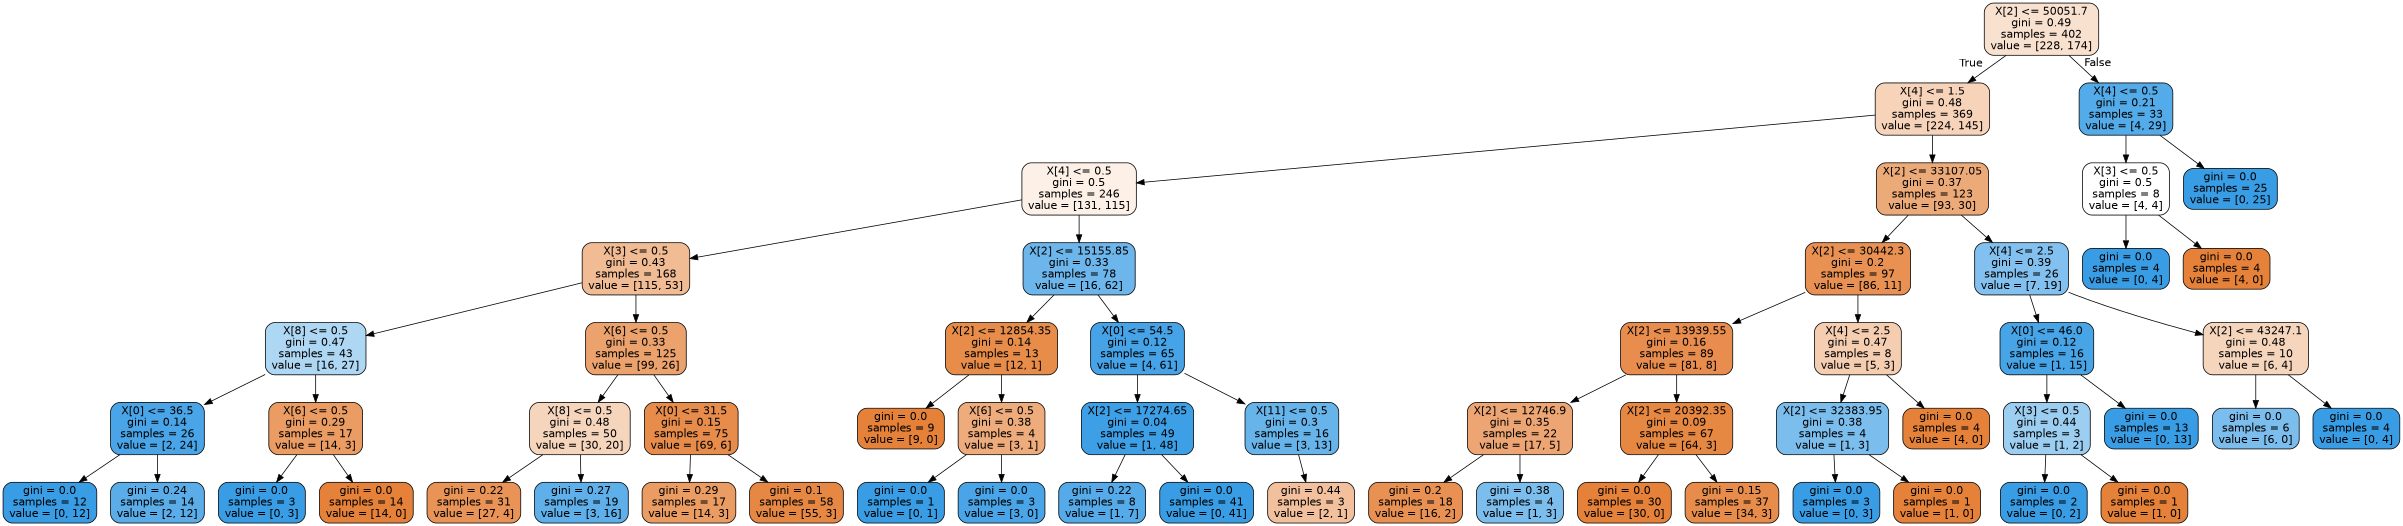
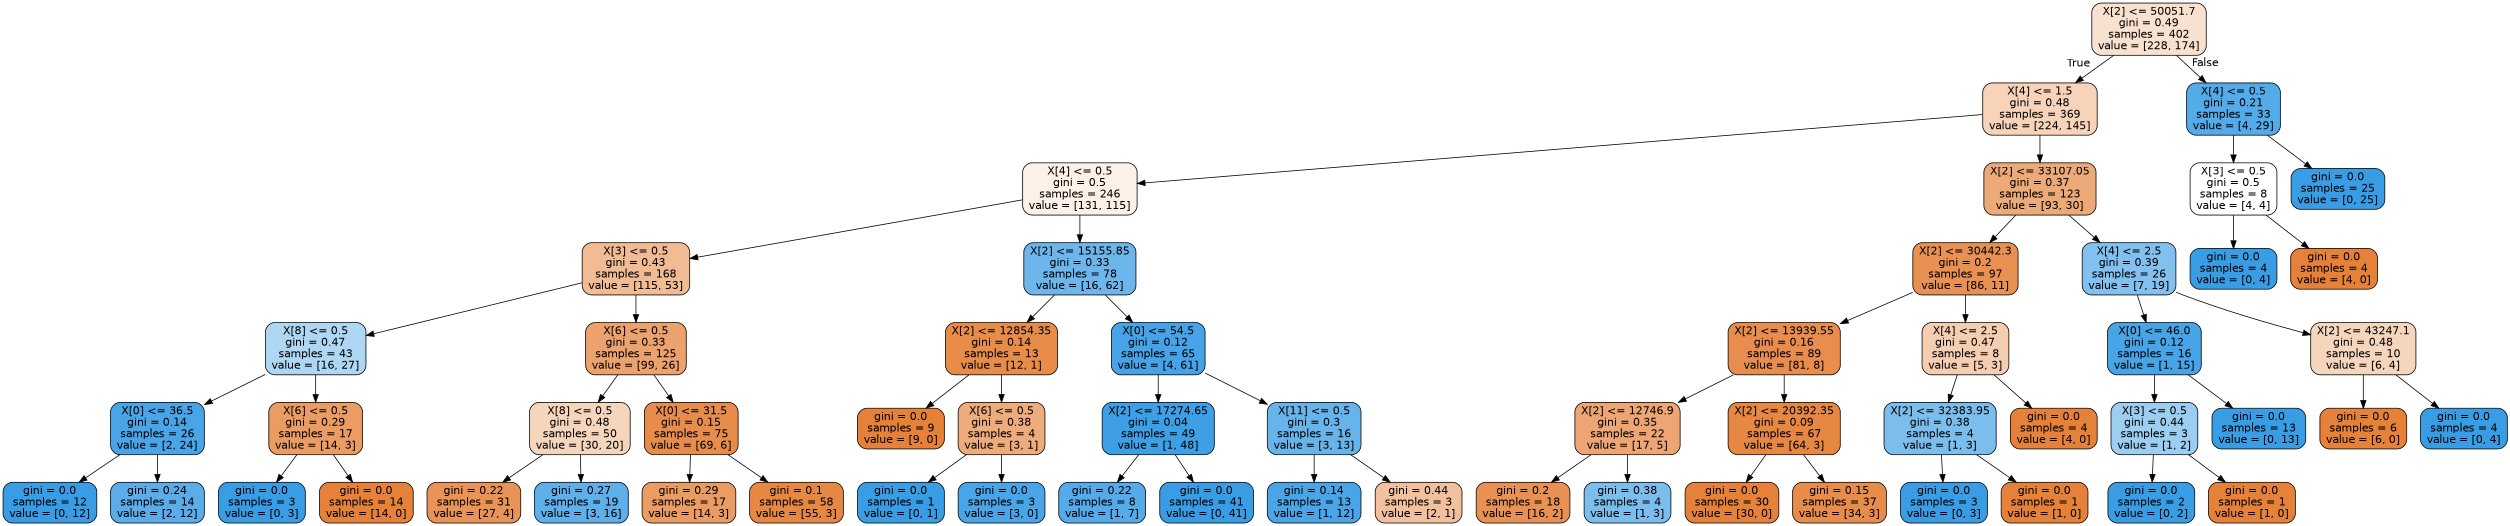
(2256, 429) -> (2363, 429)
none -> (1314, 503)
